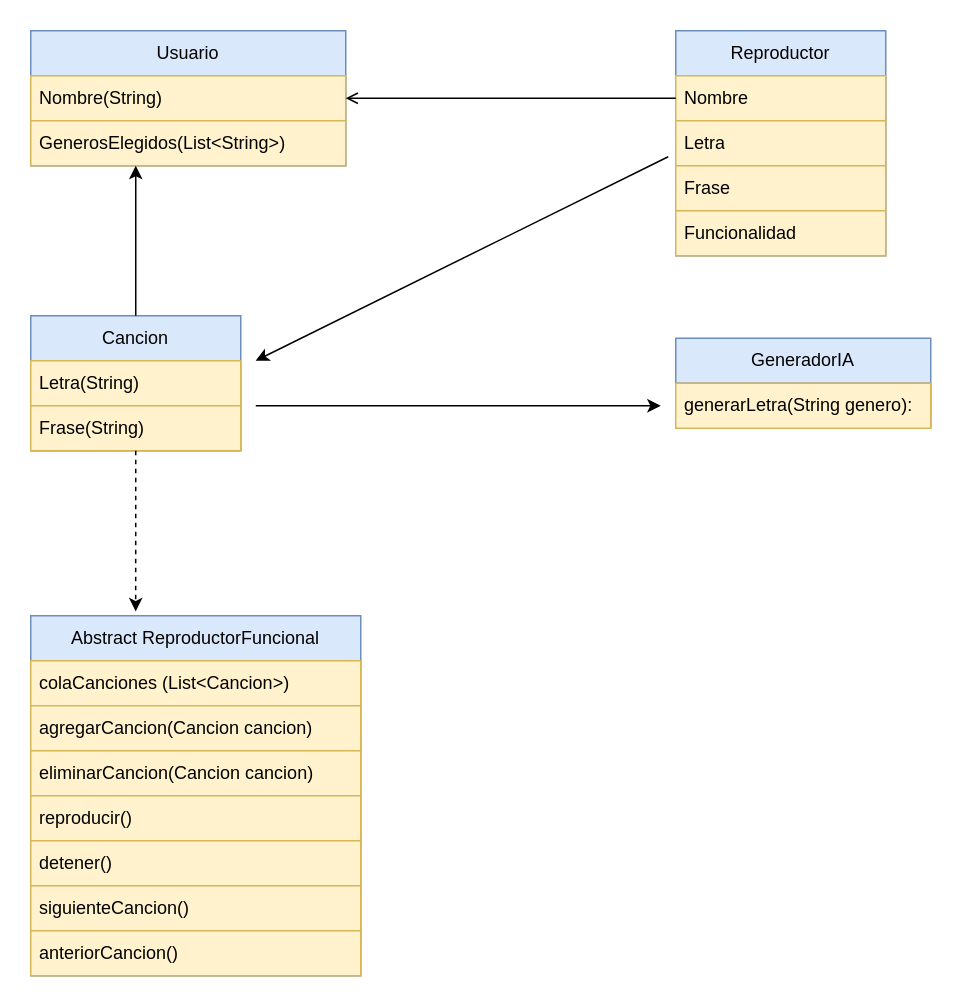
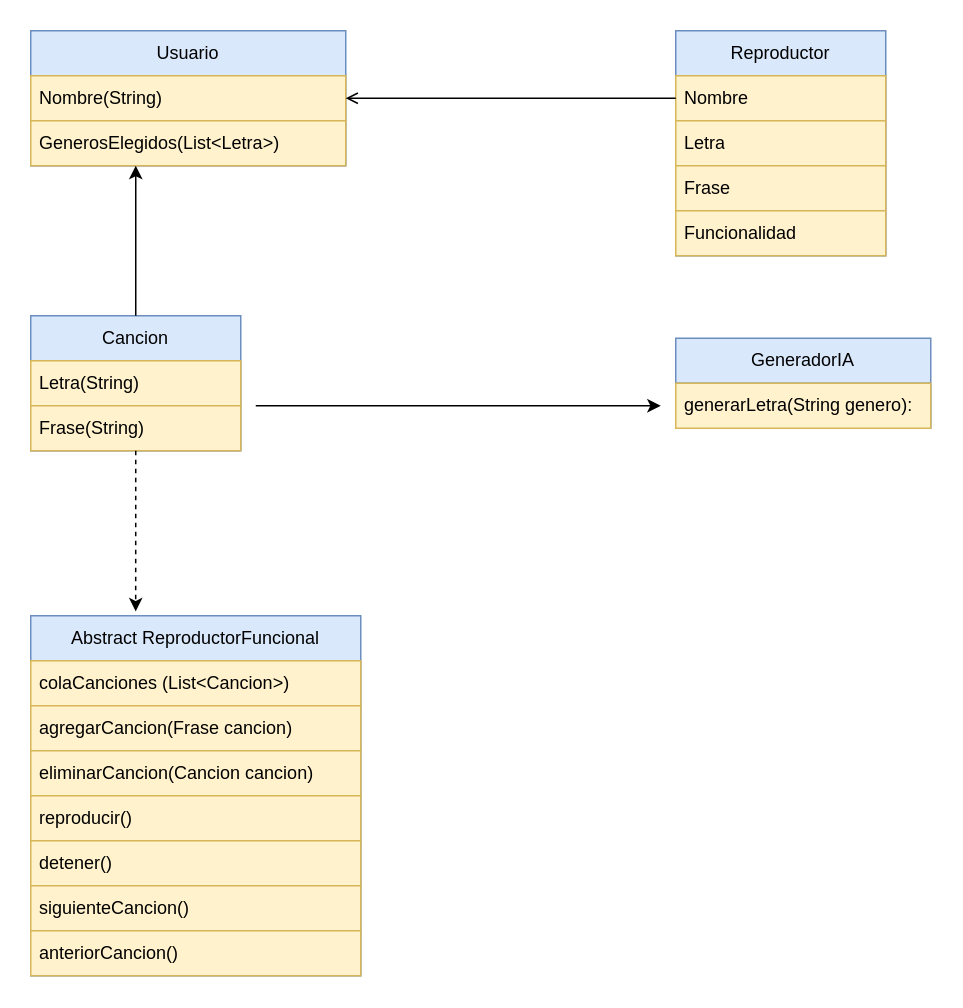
(177, 143) -> (174, 143)
(466, 257) -> none
(187, 728) -> (179, 728)
